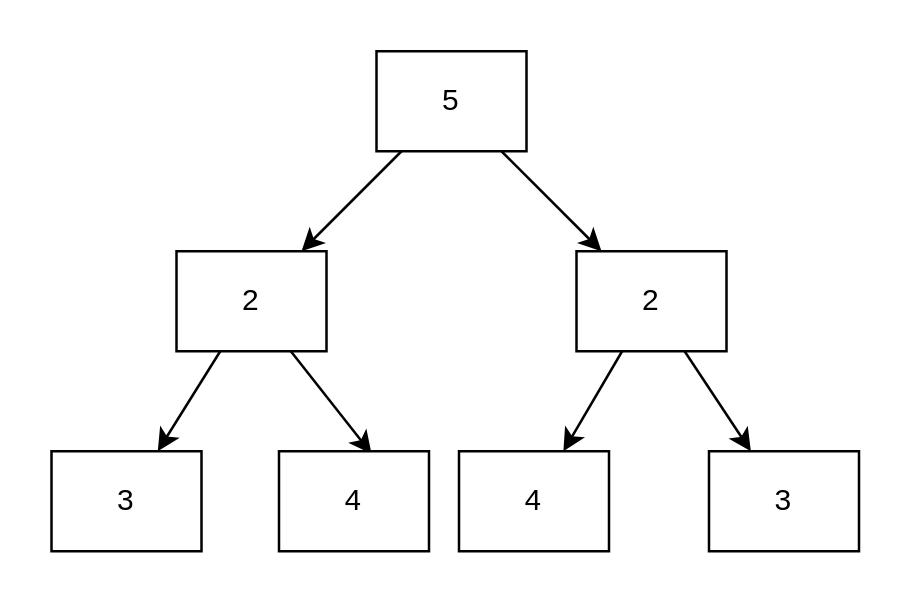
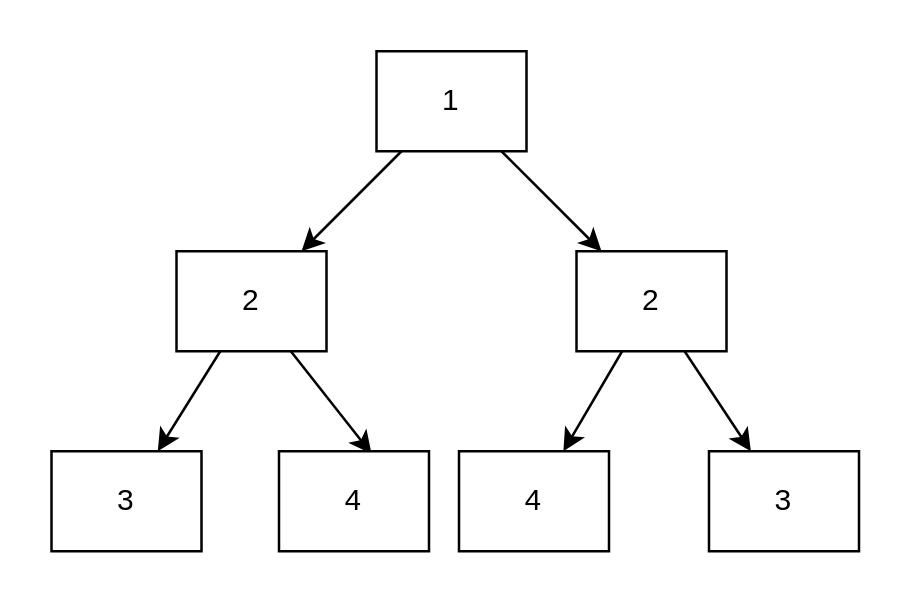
(451, 101) -> (451, 101)
